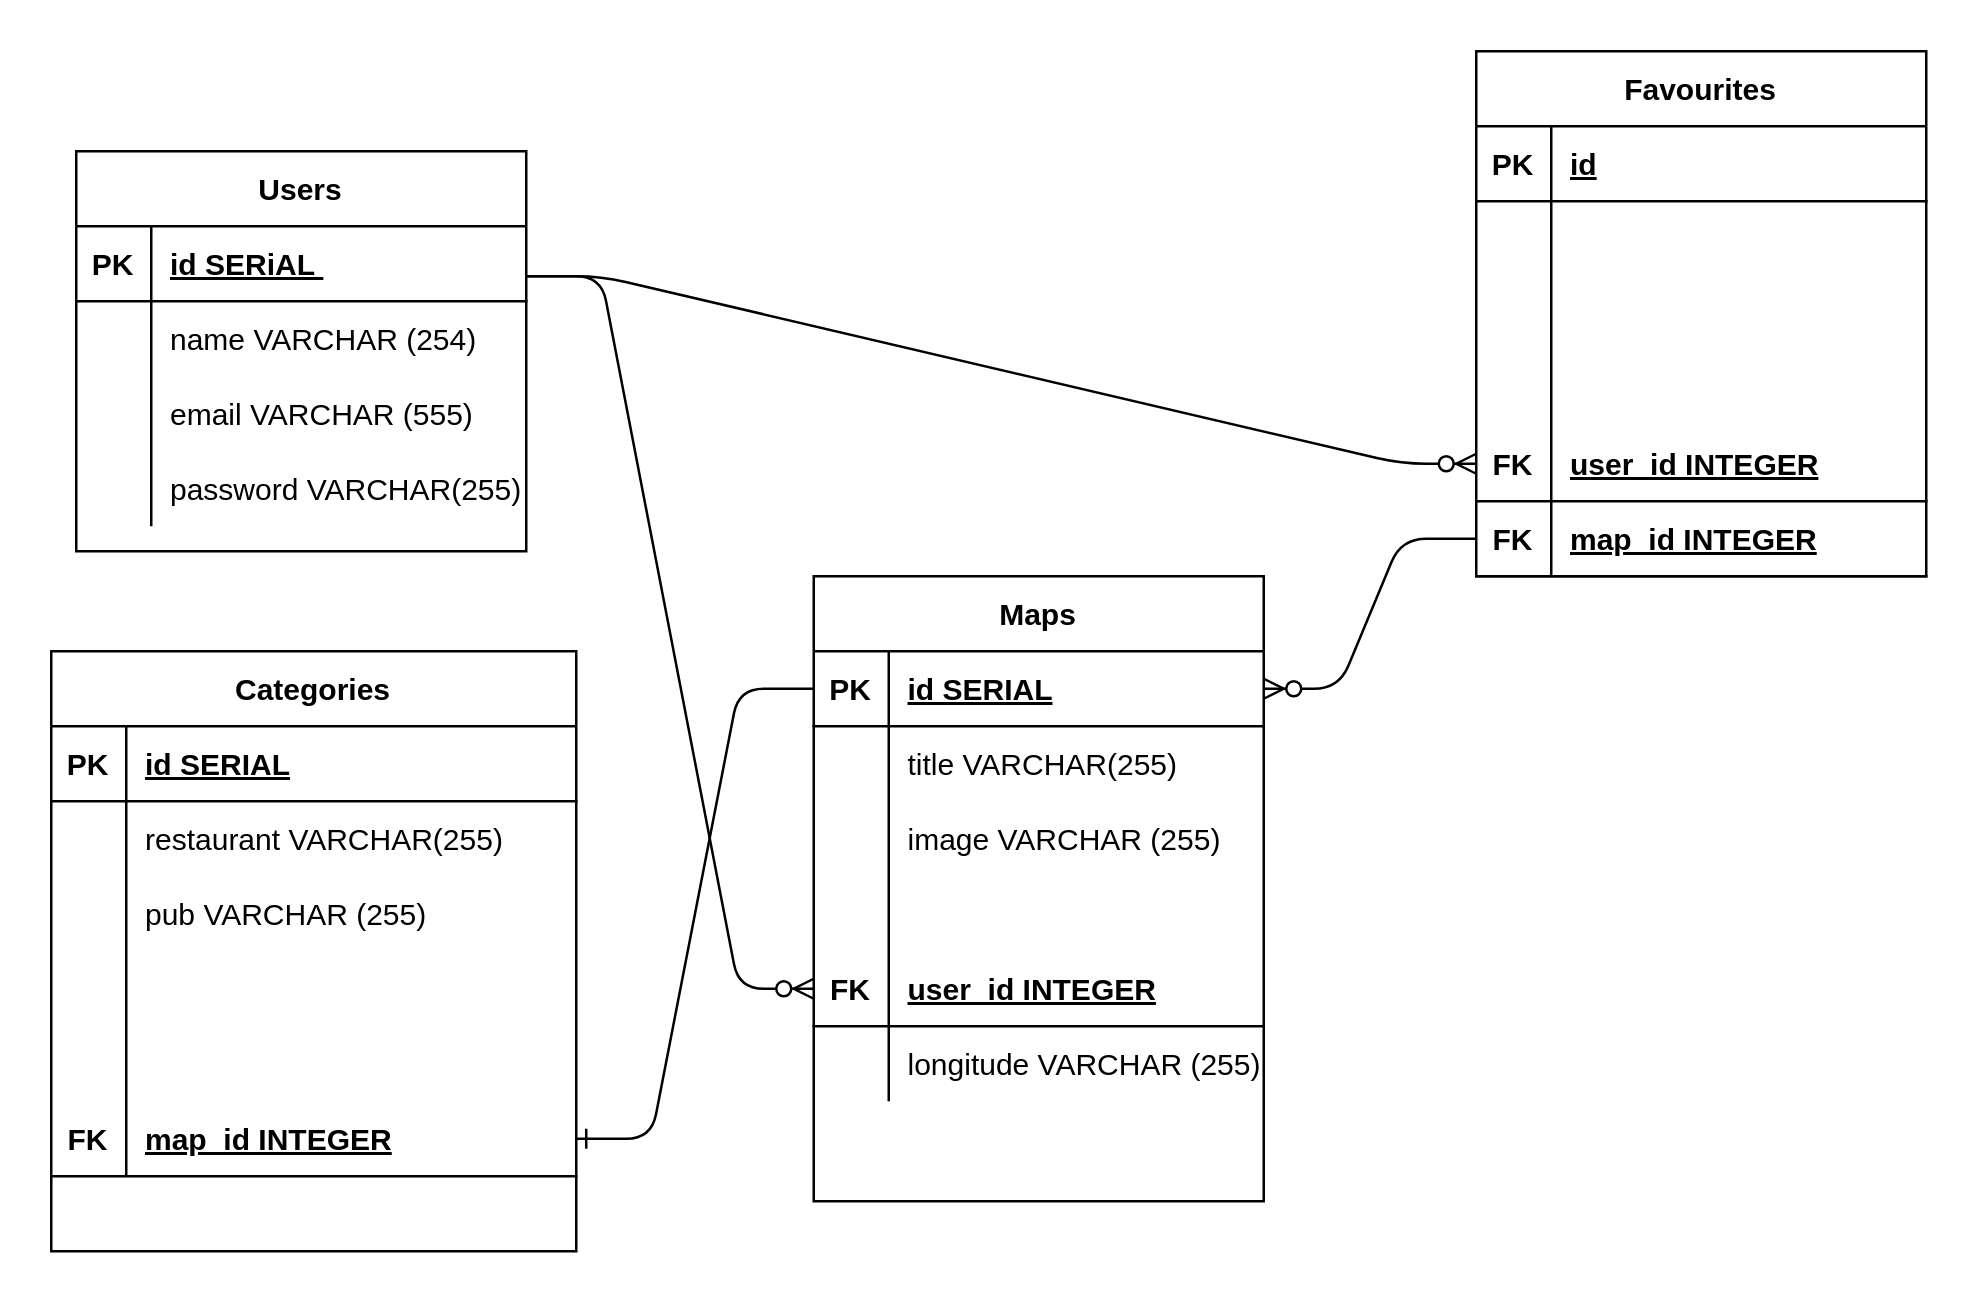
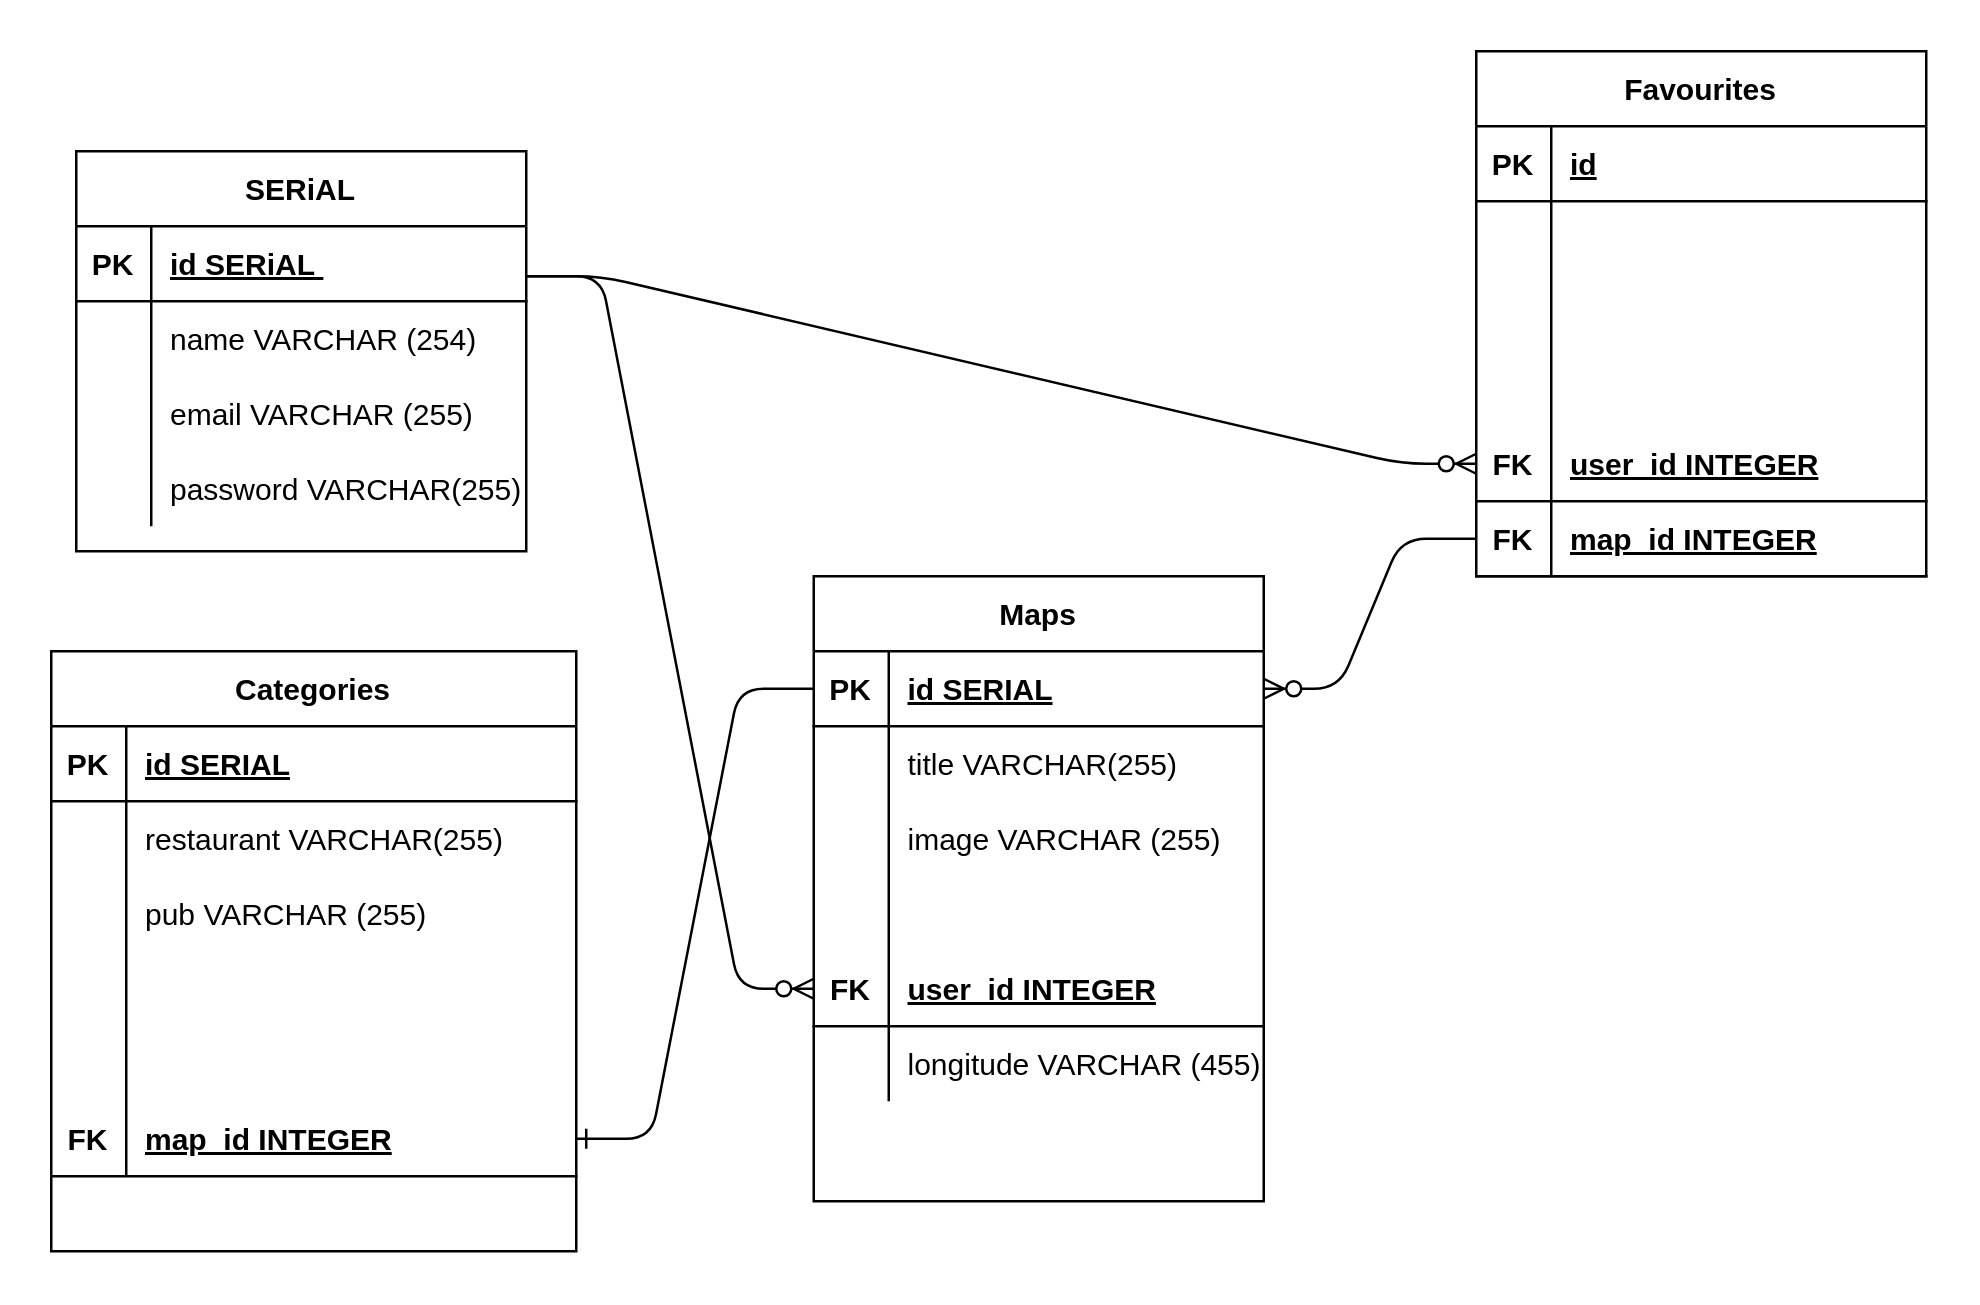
(300, 190) -> (300, 190)
(314, 415) -> (314, 415)
(1085, 1065) -> (1085, 1065)
